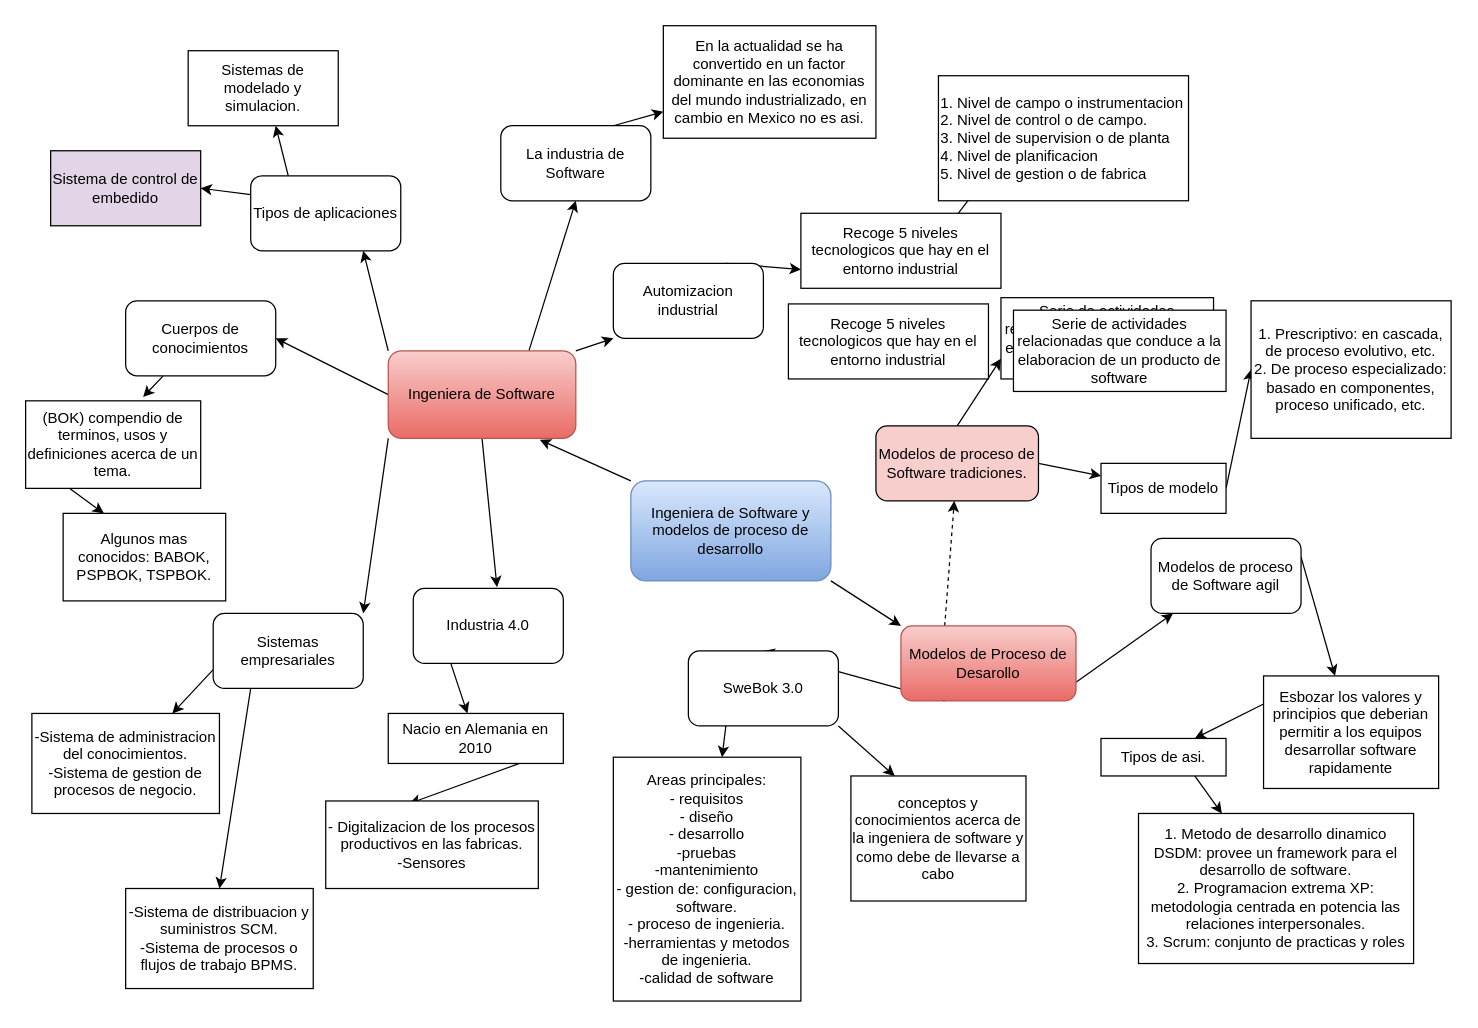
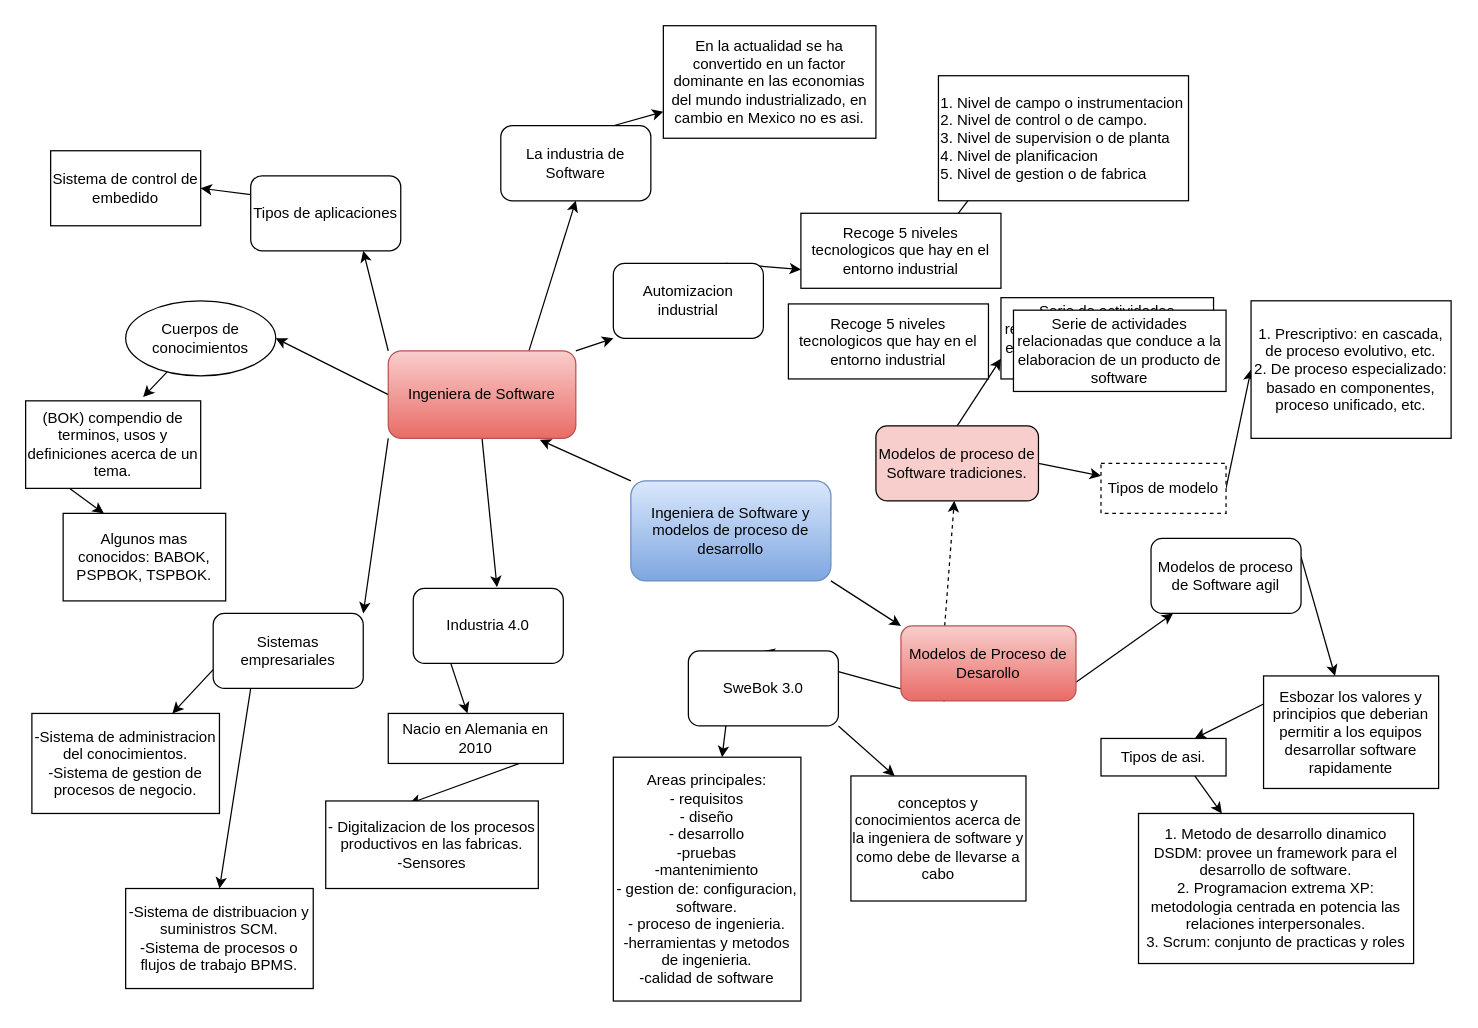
(263, 88) -> none
(283, 155) -> none
(126, 188) -> (126, 188)
(201, 338) -> (201, 338)
(1163, 488) -> (1163, 488)
